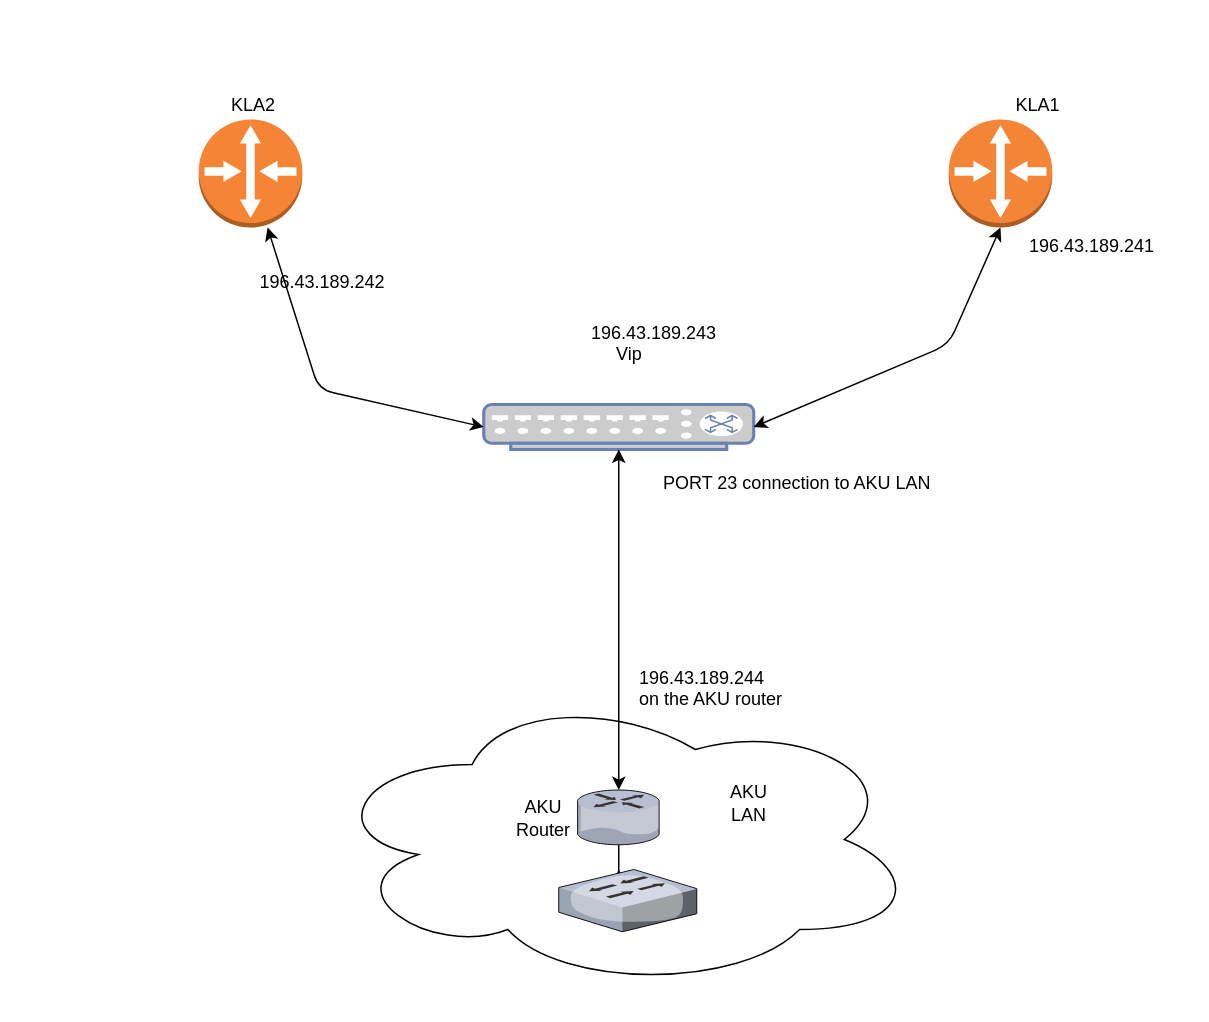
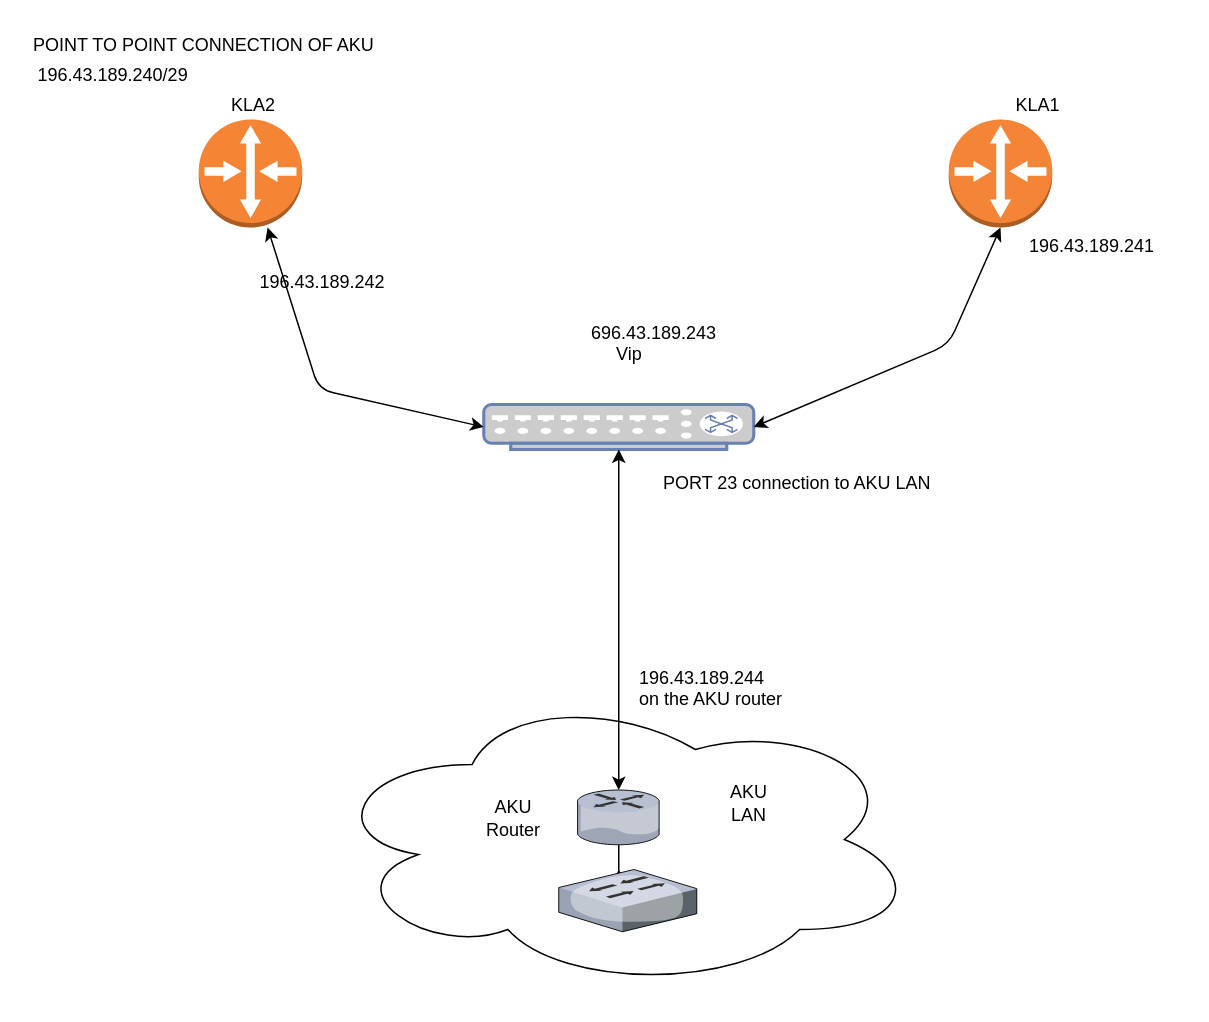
none -> (211, 61)
(655, 345) -> (655, 345)
(544, 818) -> (514, 818)
